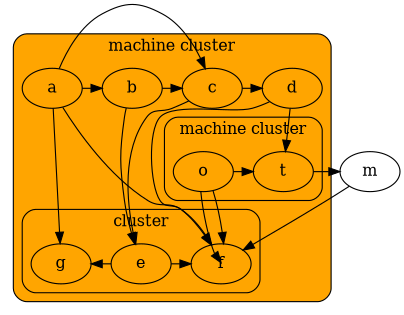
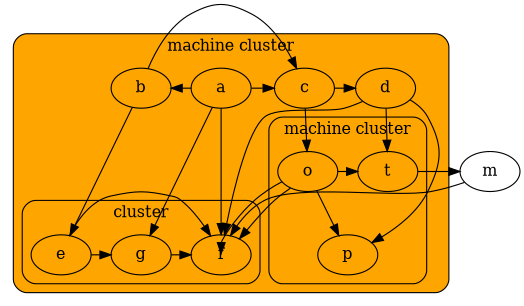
(132, 151) -> (306, 124)
none -> (175, 255)
none -> (348, 255)
